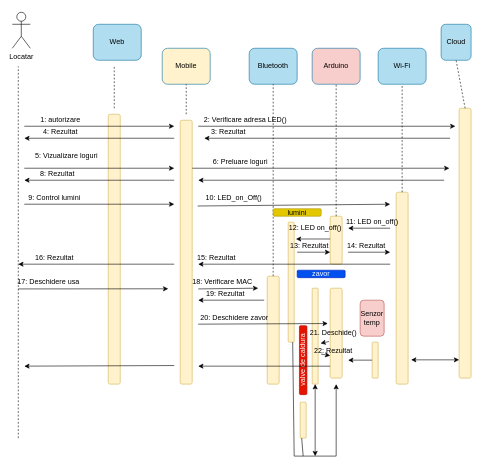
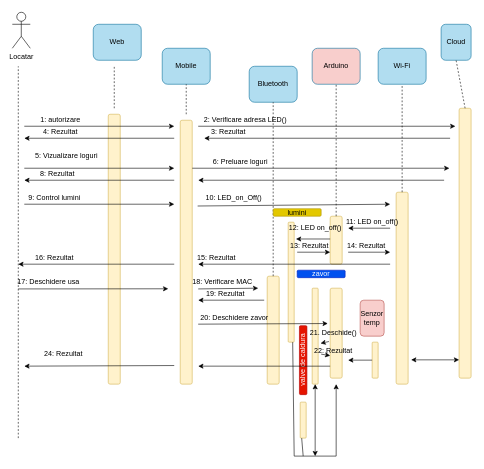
(186, 66) -> (186, 66)
(273, 66) -> (273, 84)
none -> (63, 354)
